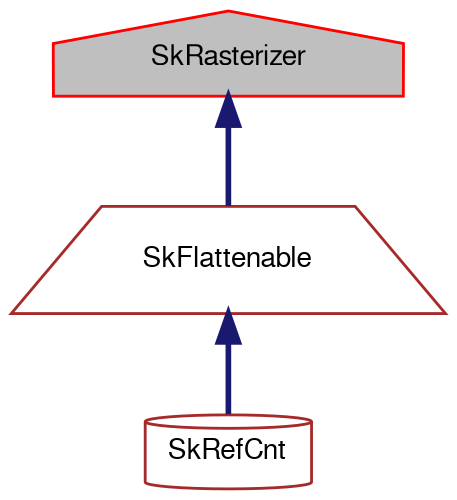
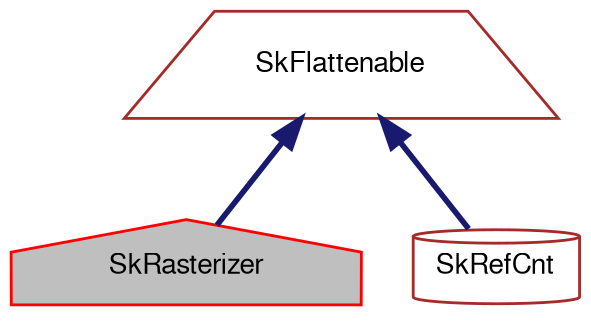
(228, 166) -> (250, 184)
